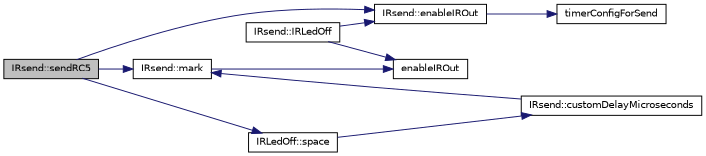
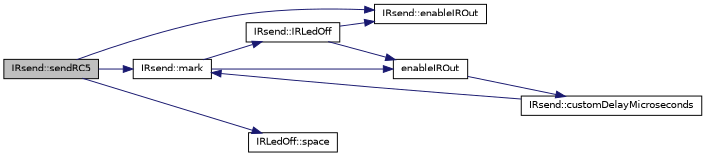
(612, 14) -> none
none -> (228, 52)
(430, 127) -> (512, 85)
